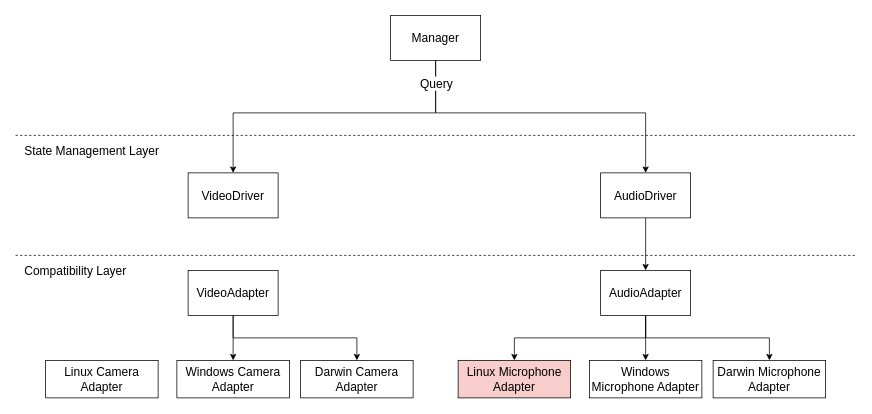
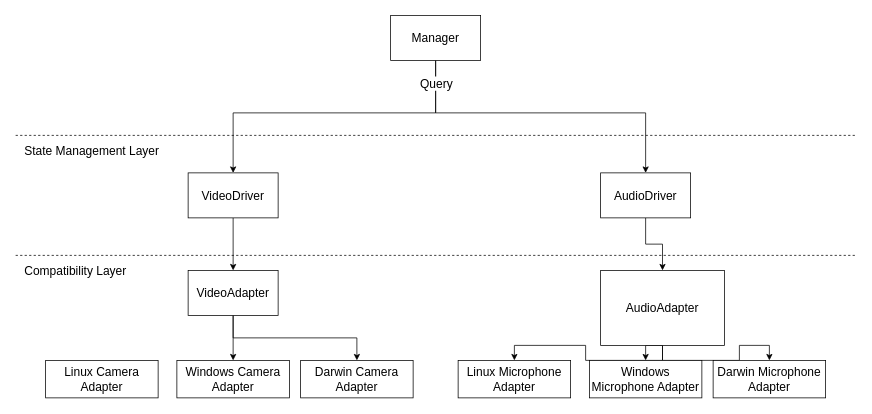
none -> (233, 264)
(645, 293) -> (662, 308)
(514, 379) -> (514, 379)
